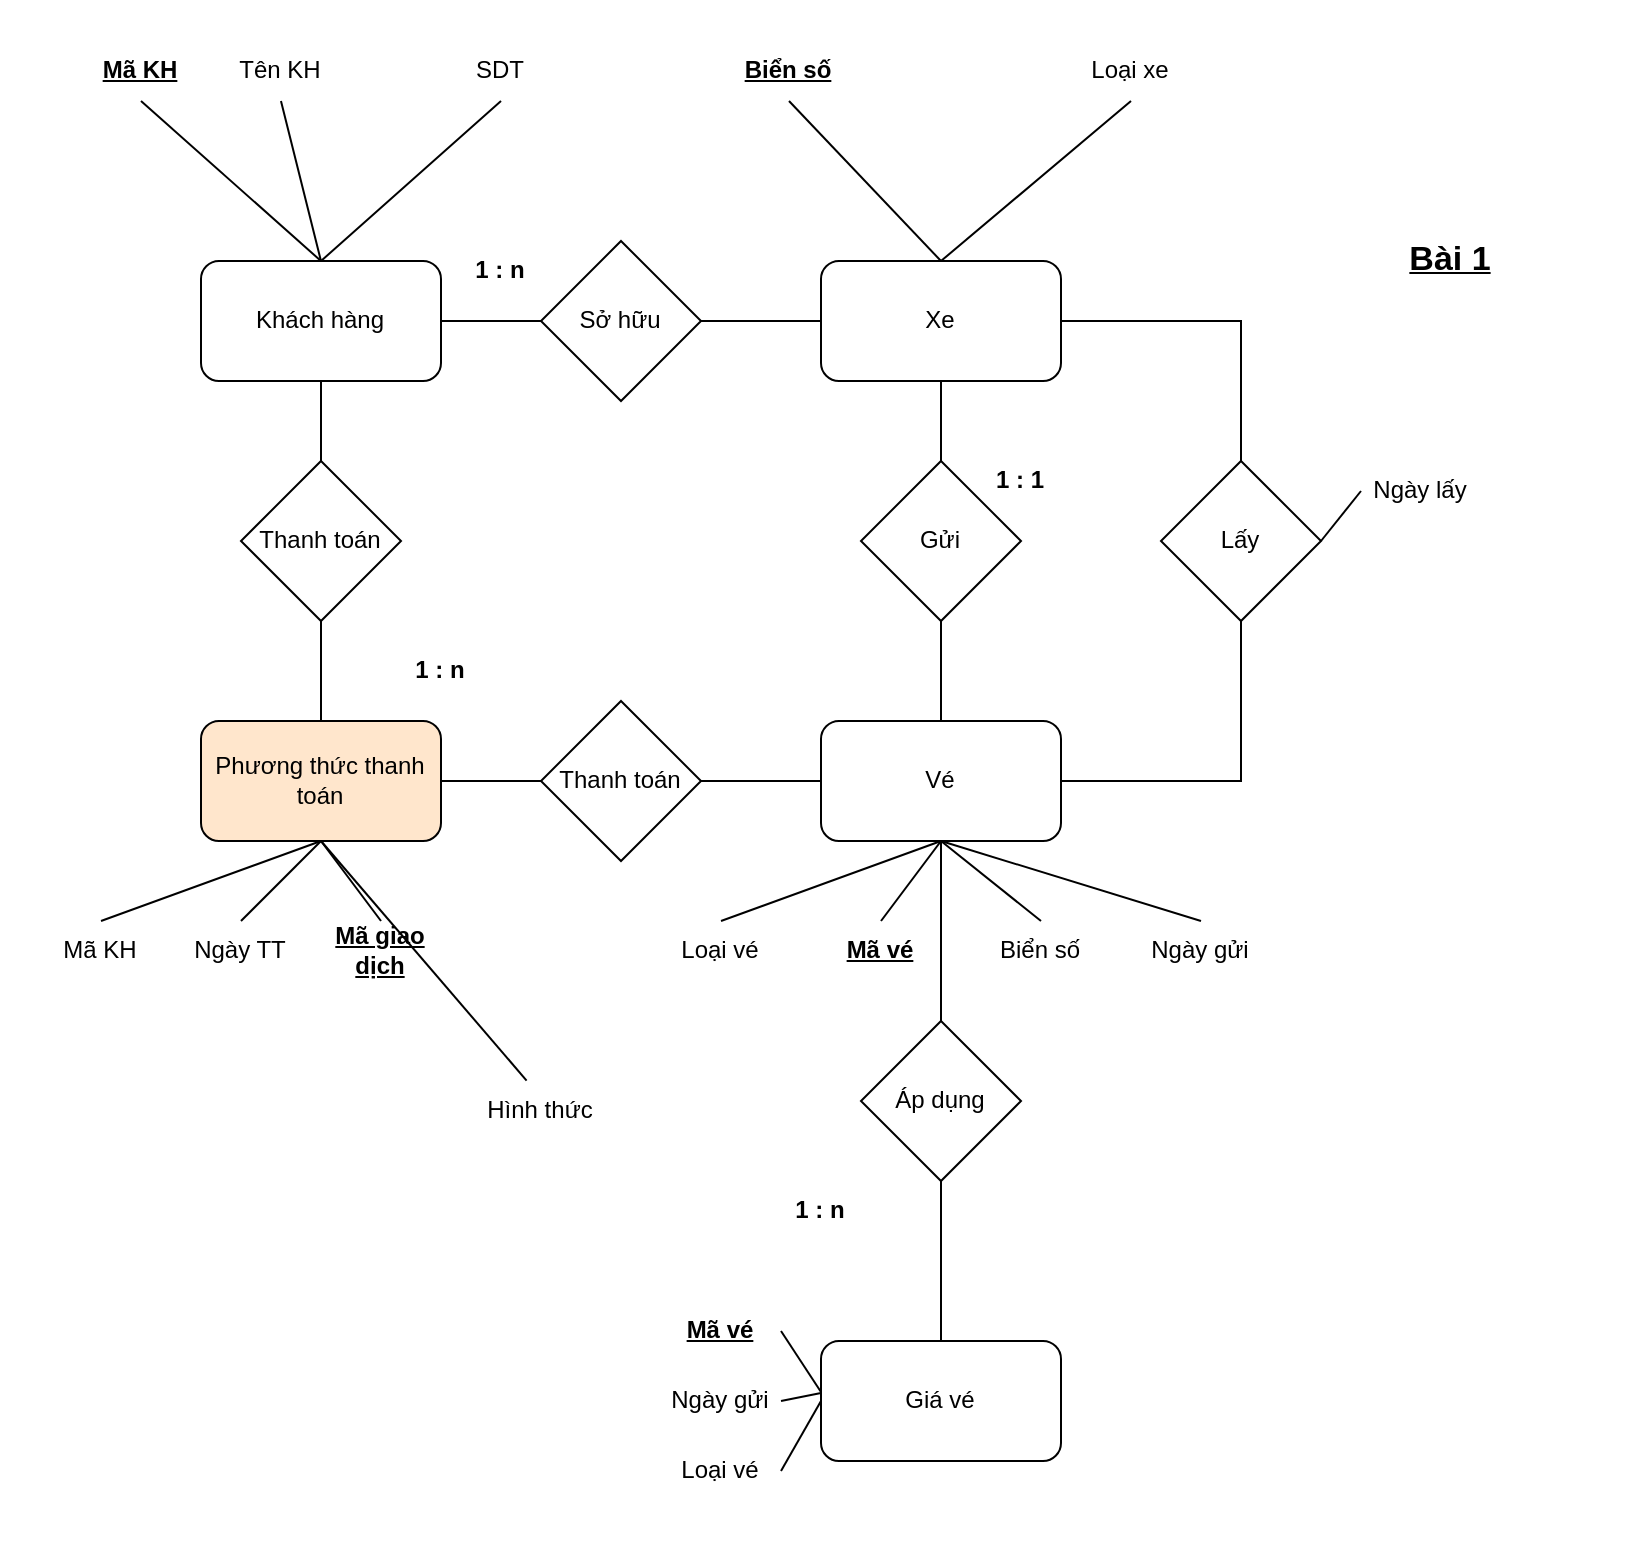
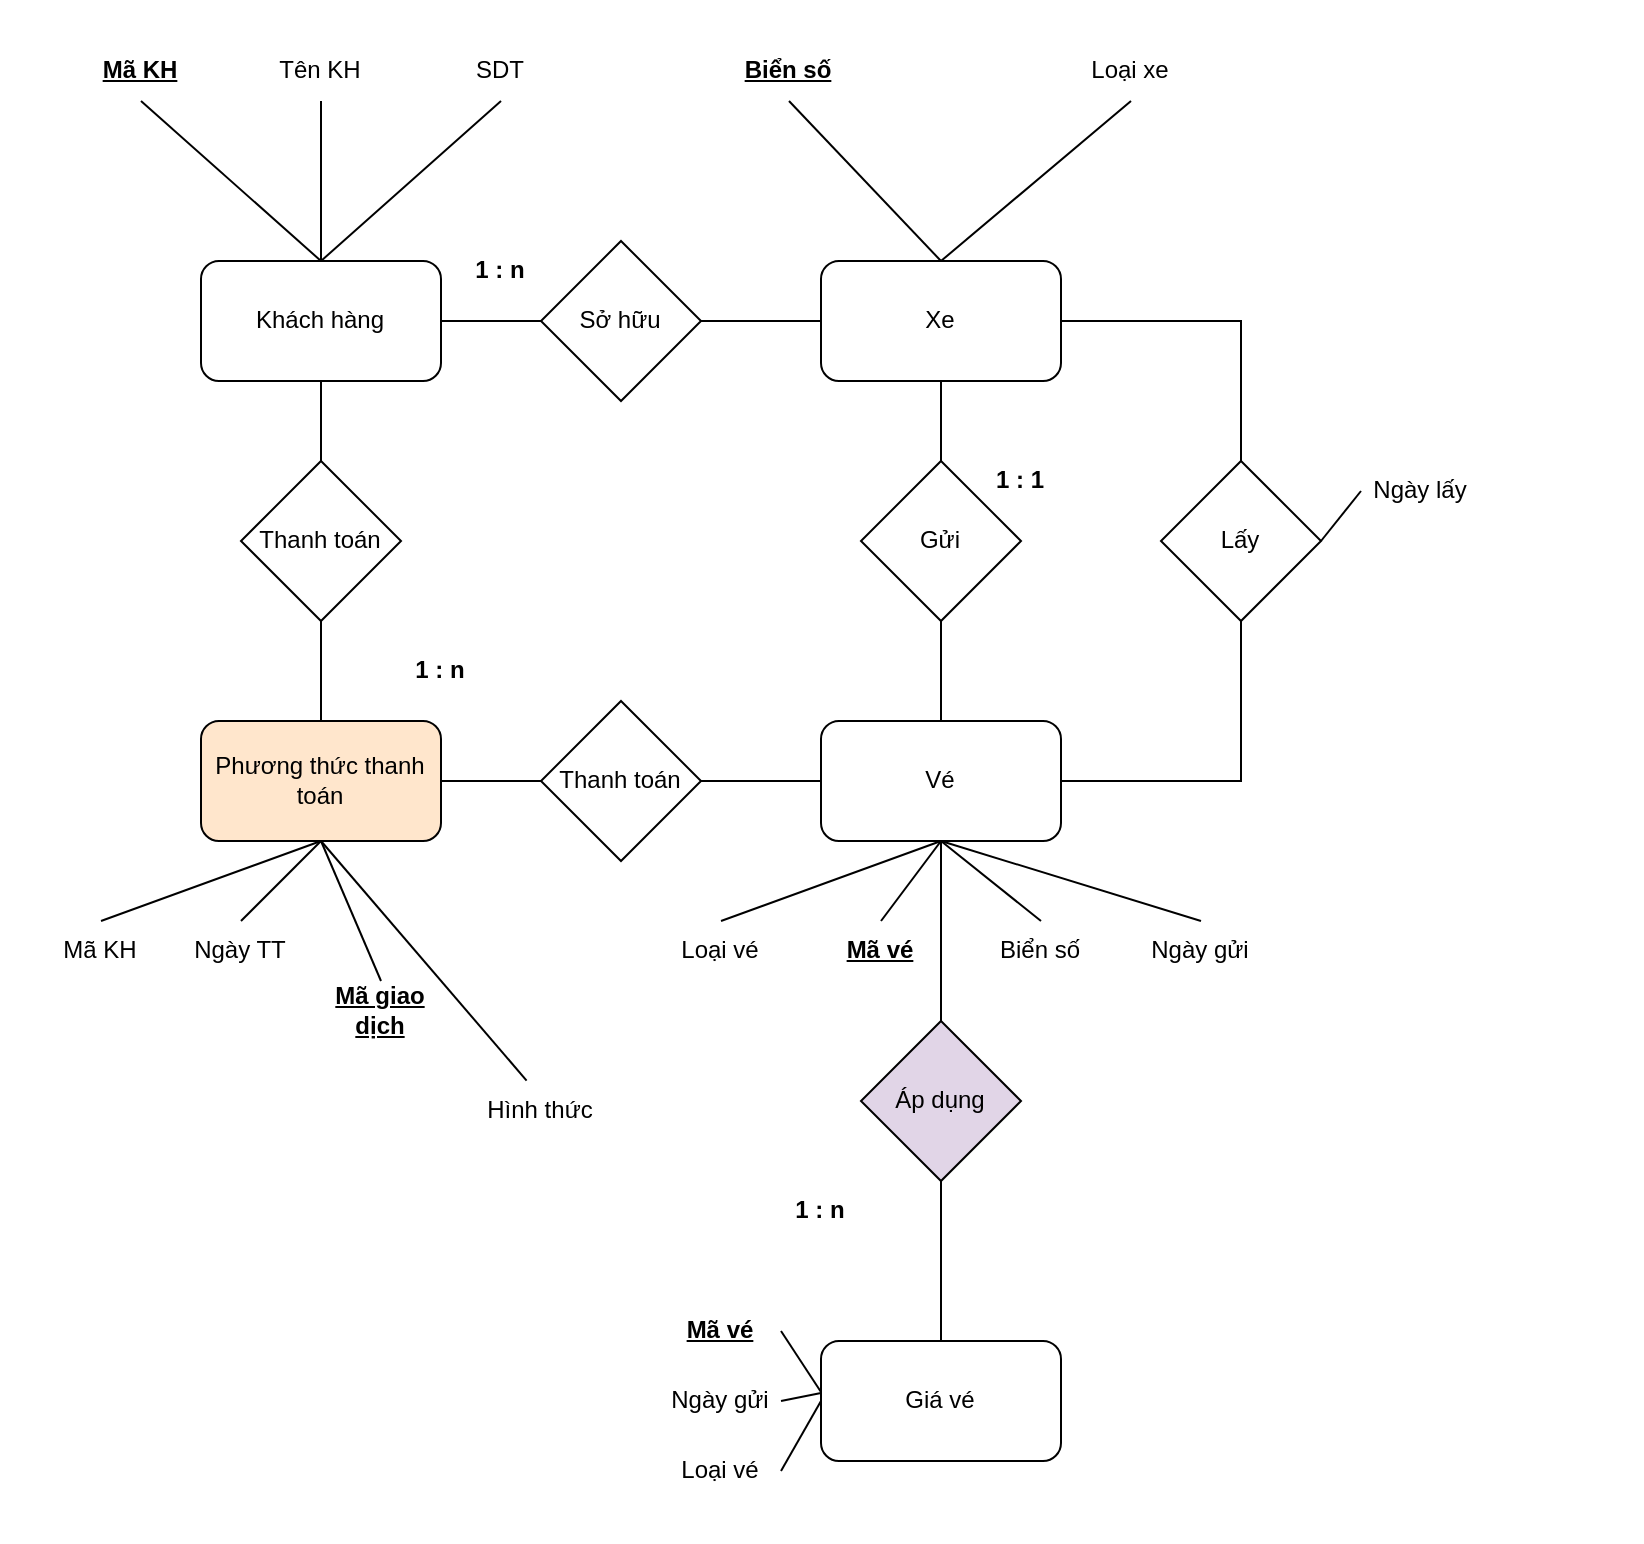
(281, 71) -> (321, 71)
(1451, 261) -> none
(381, 951) -> (381, 1011)
(941, 1101) -> (941, 1101)
